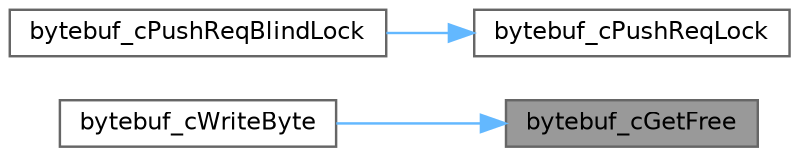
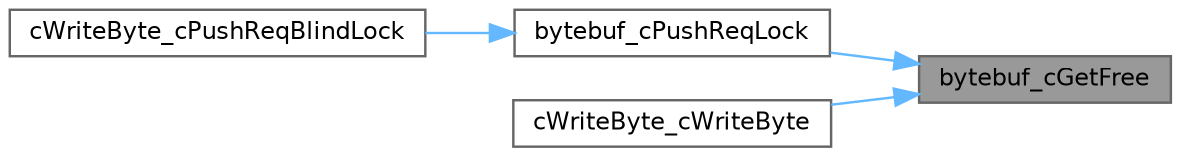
(198, 33) -> (218, 33)
none -> (863, 57)
(198, 123) -> (672, 123)
